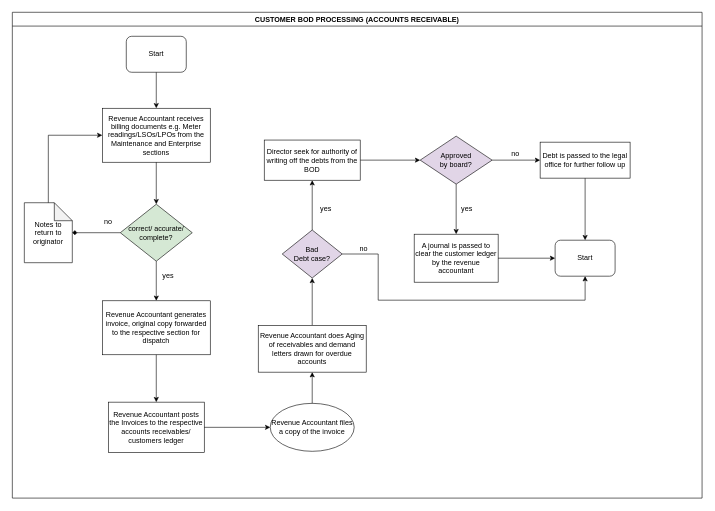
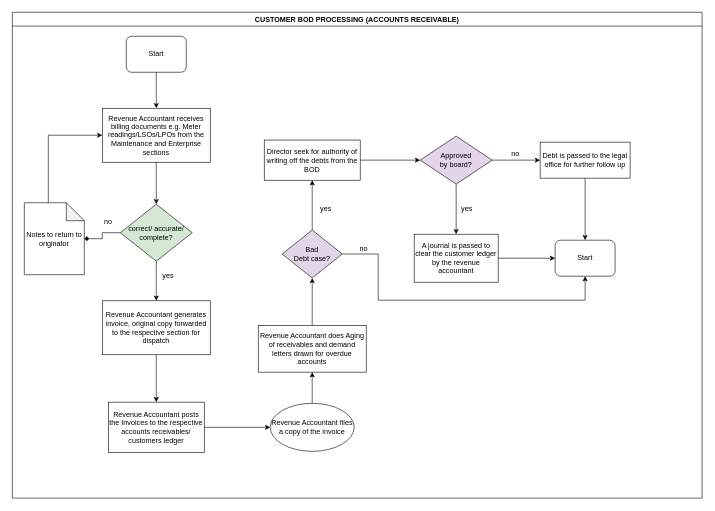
(48, 233) -> (54, 239)
